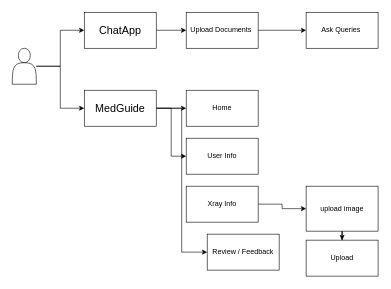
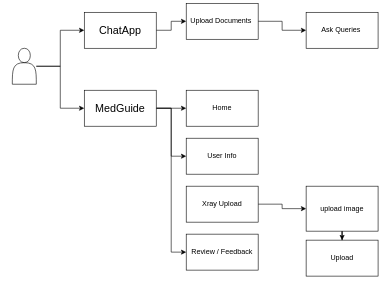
(222, 30) -> (222, 21)
(222, 204) -> (222, 204)
(243, 252) -> (222, 252)
